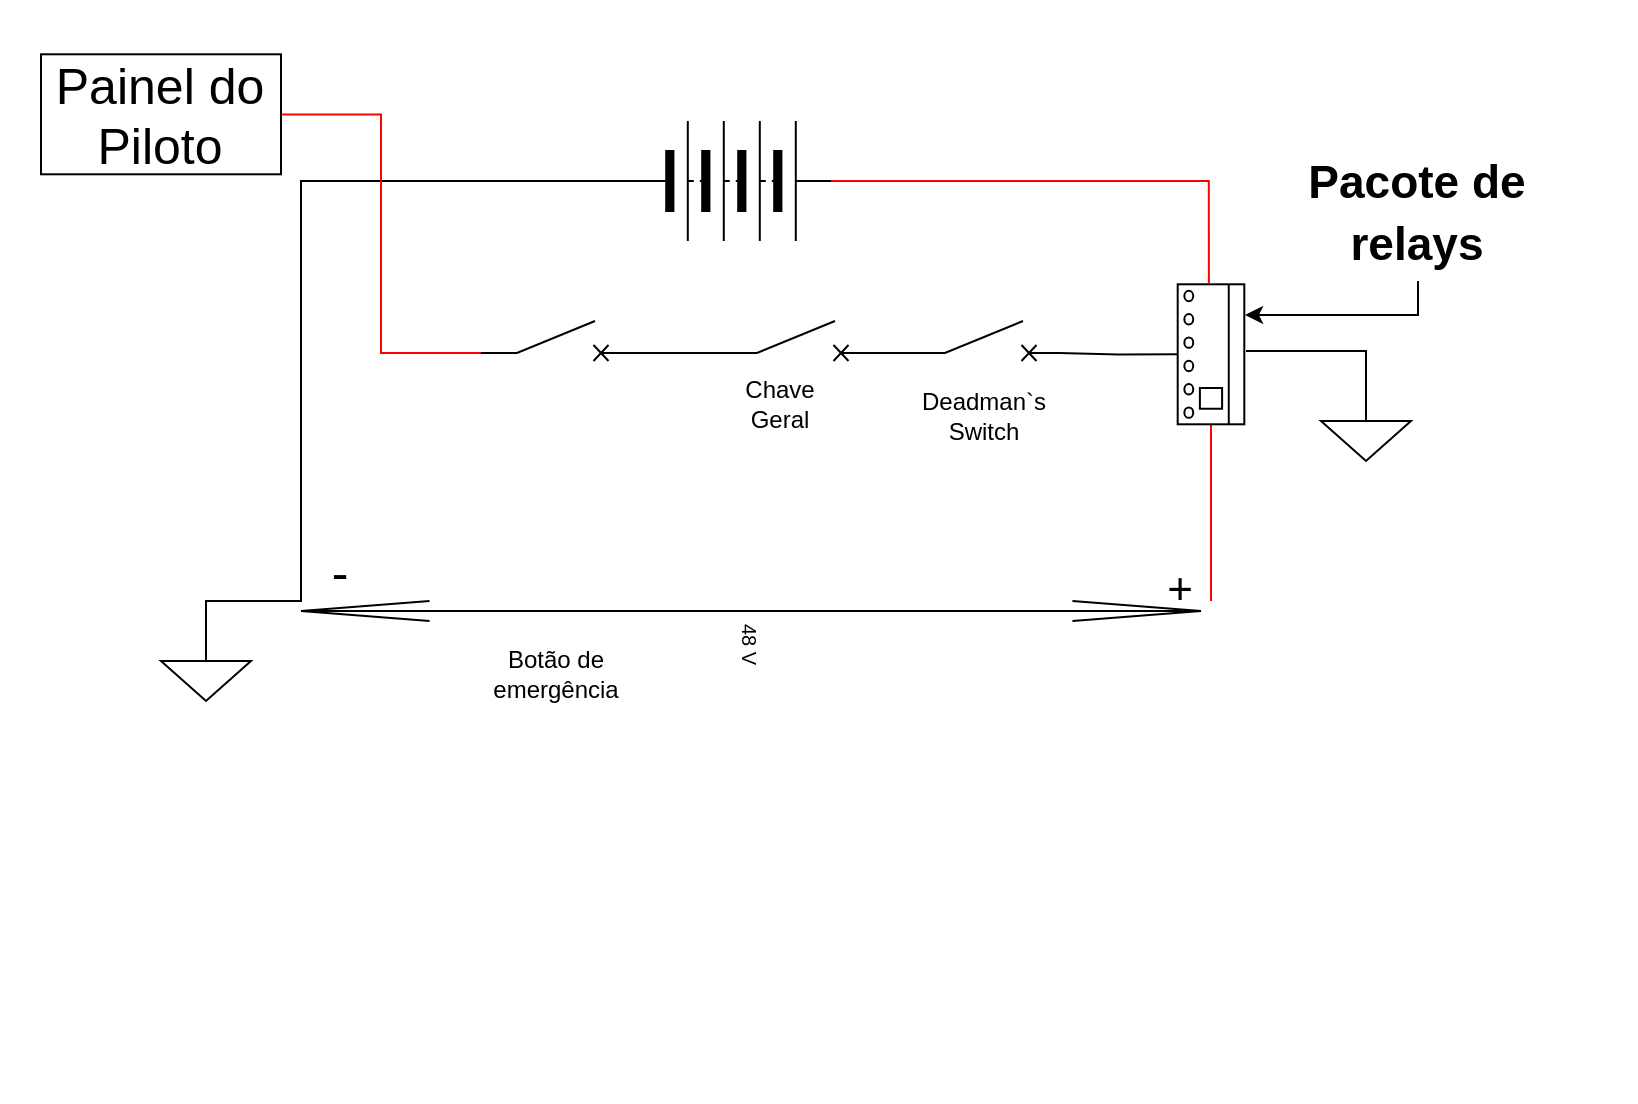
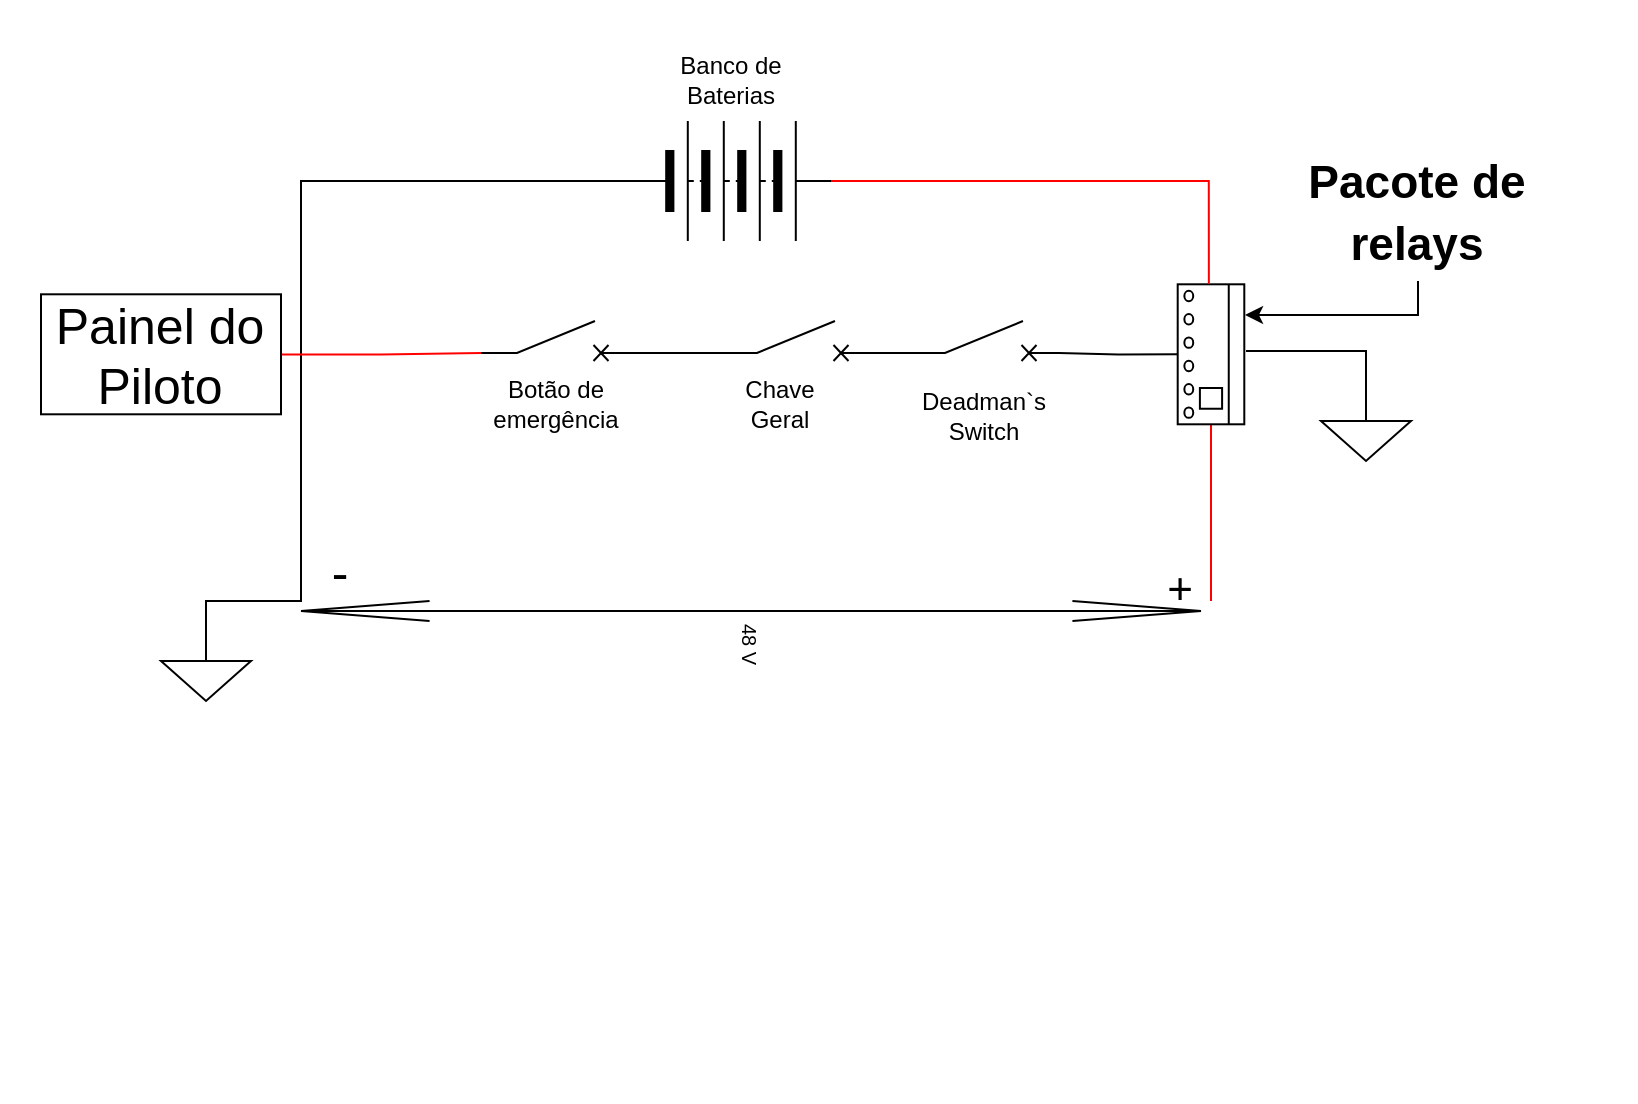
none -> (731, 81)
(161, 114) -> (161, 354)
(557, 674) -> (557, 404)
